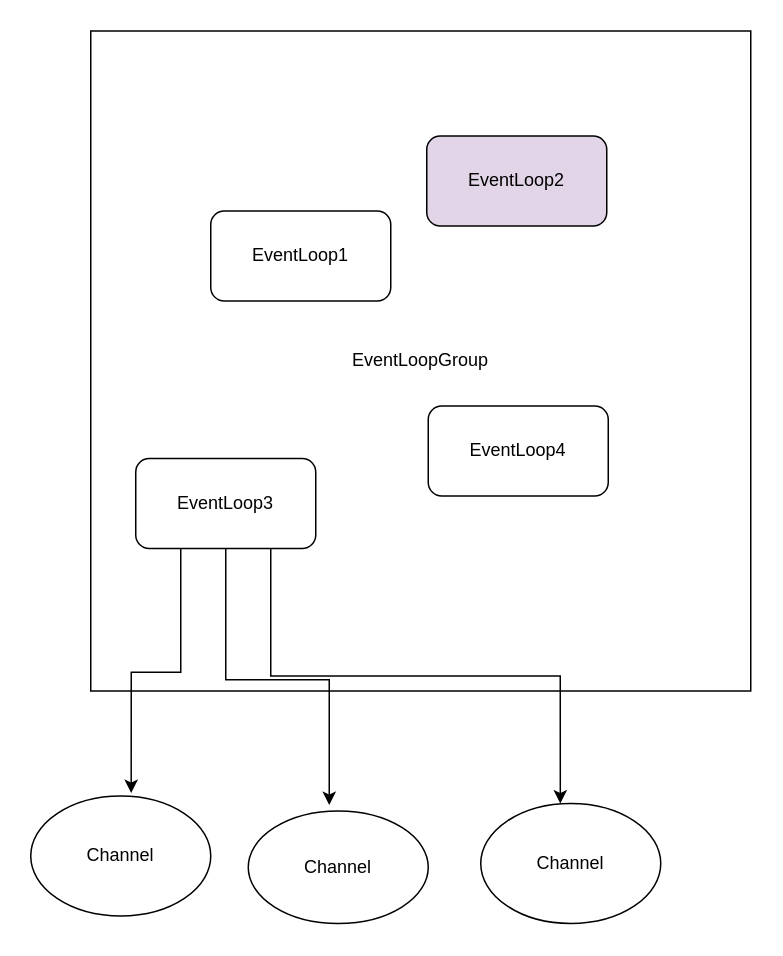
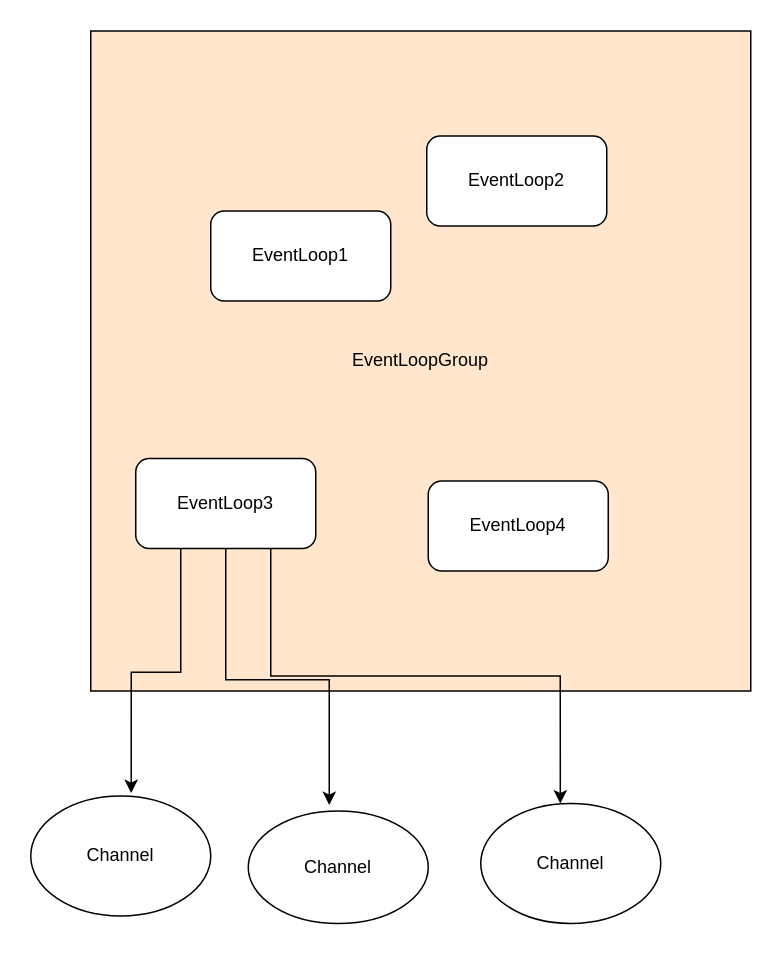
(517, 181) -> (517, 181)
(421, 361) -> (421, 361)
(518, 451) -> (518, 526)
